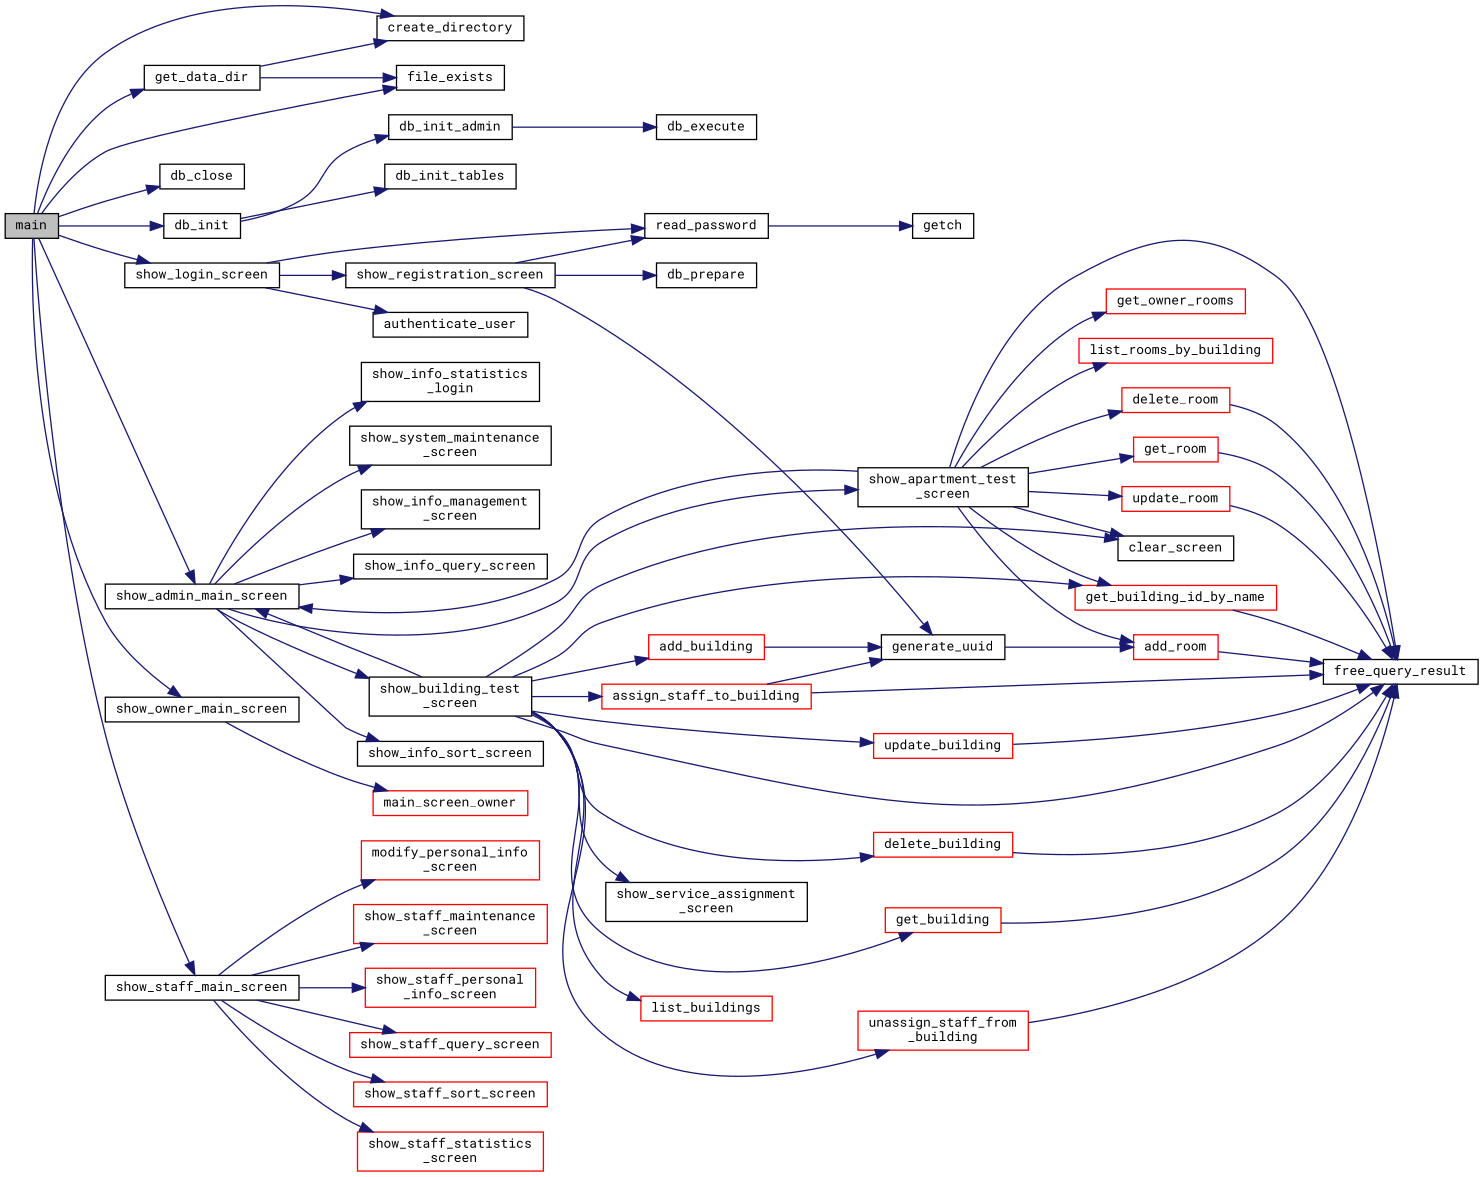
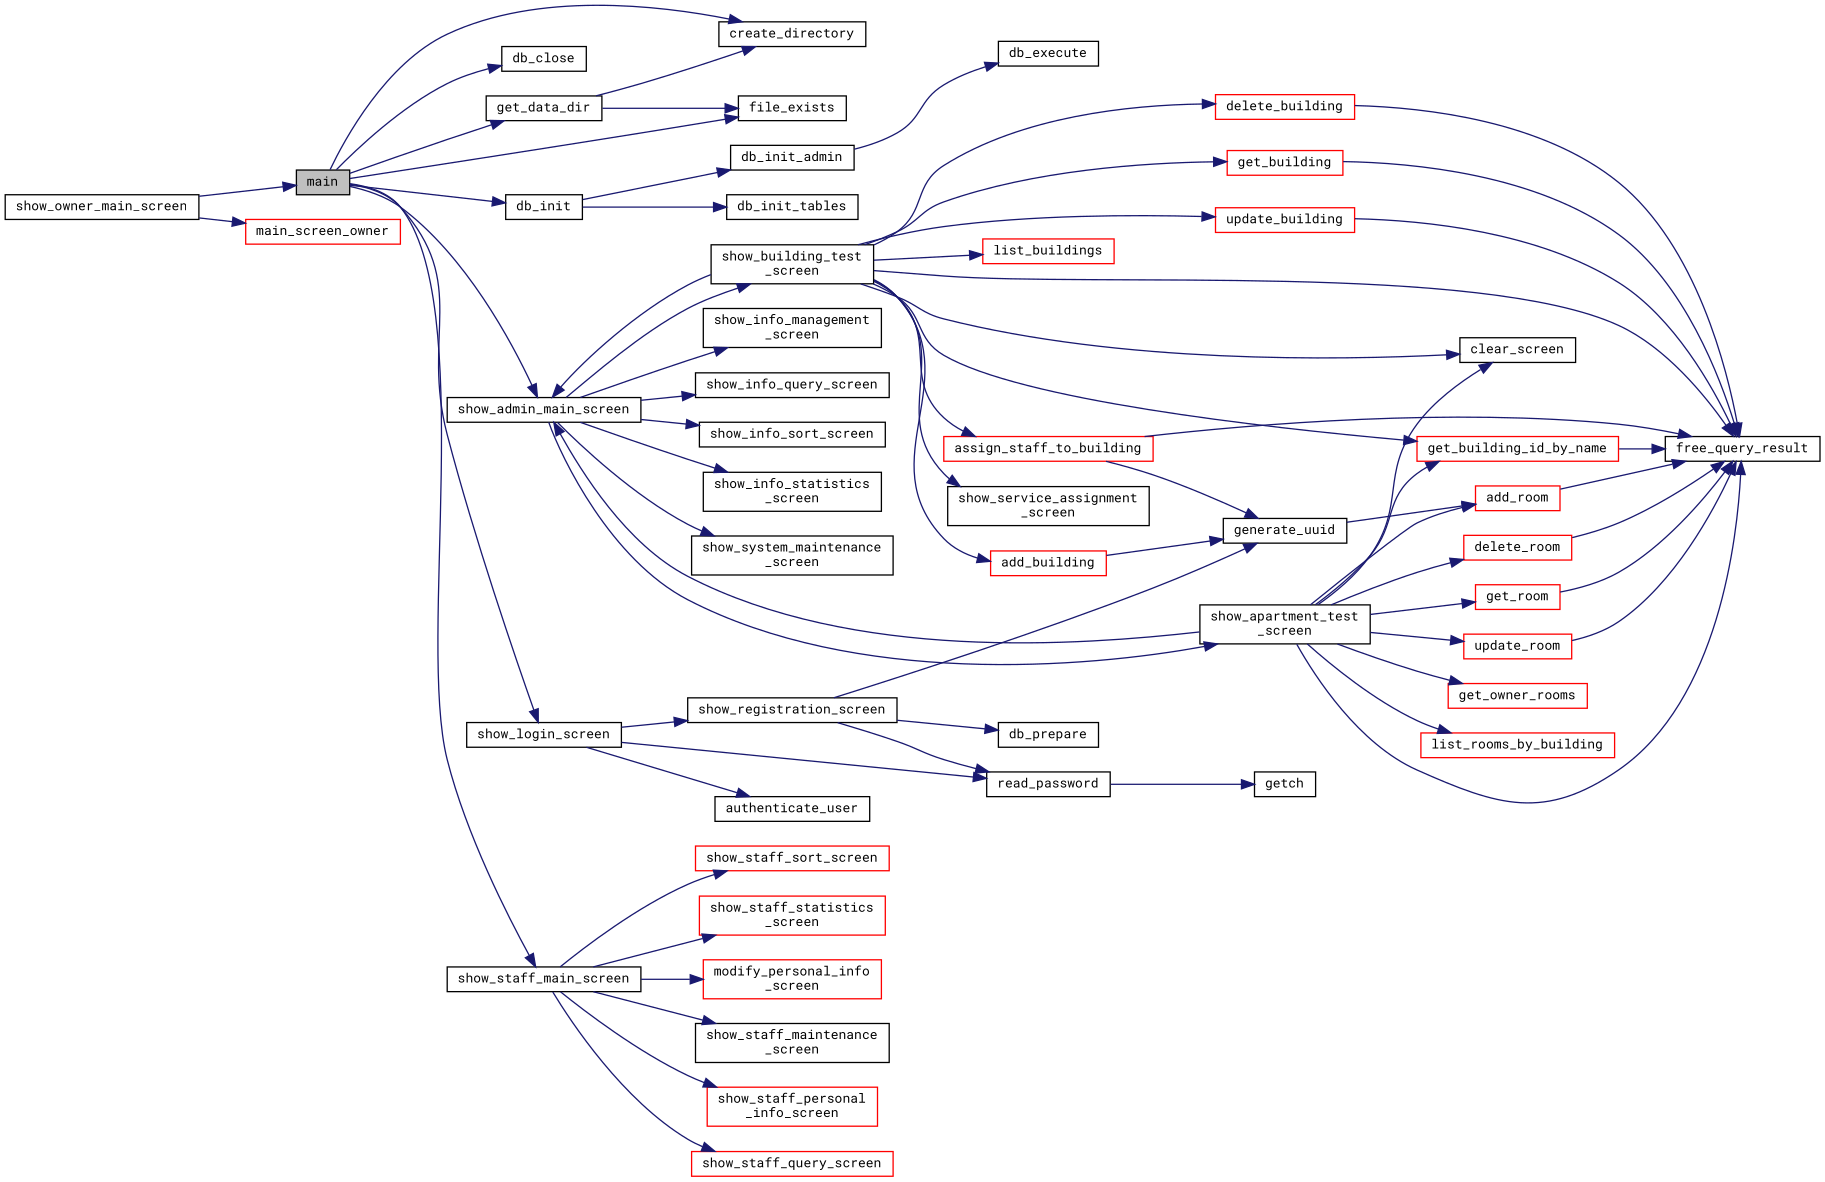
(450, 382) -> (792, 492)
(79, 563) -> (241, 192)
(450, 924) -> (792, 1043)
(943, 1031) -> none
